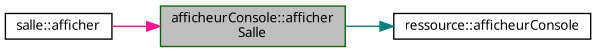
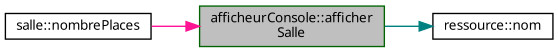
(59, 26) -> (78, 26)
(492, 26) -> (493, 26)
